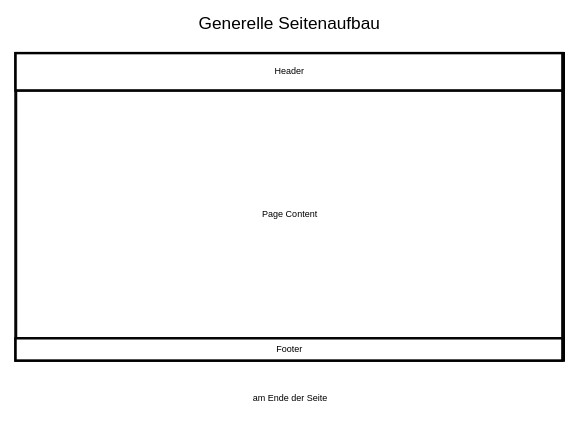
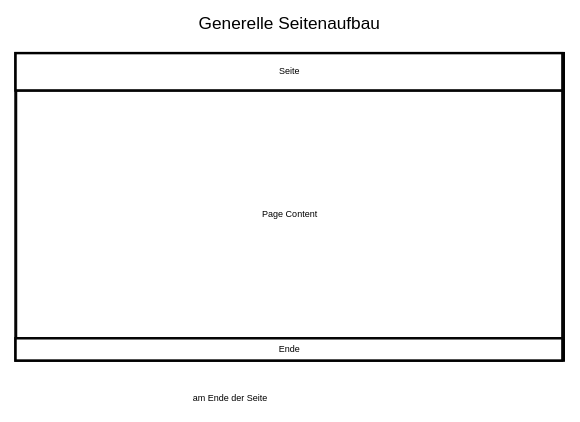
(290, 72) -> (290, 72)
(290, 349) -> (290, 349)
(290, 398) -> (230, 398)
